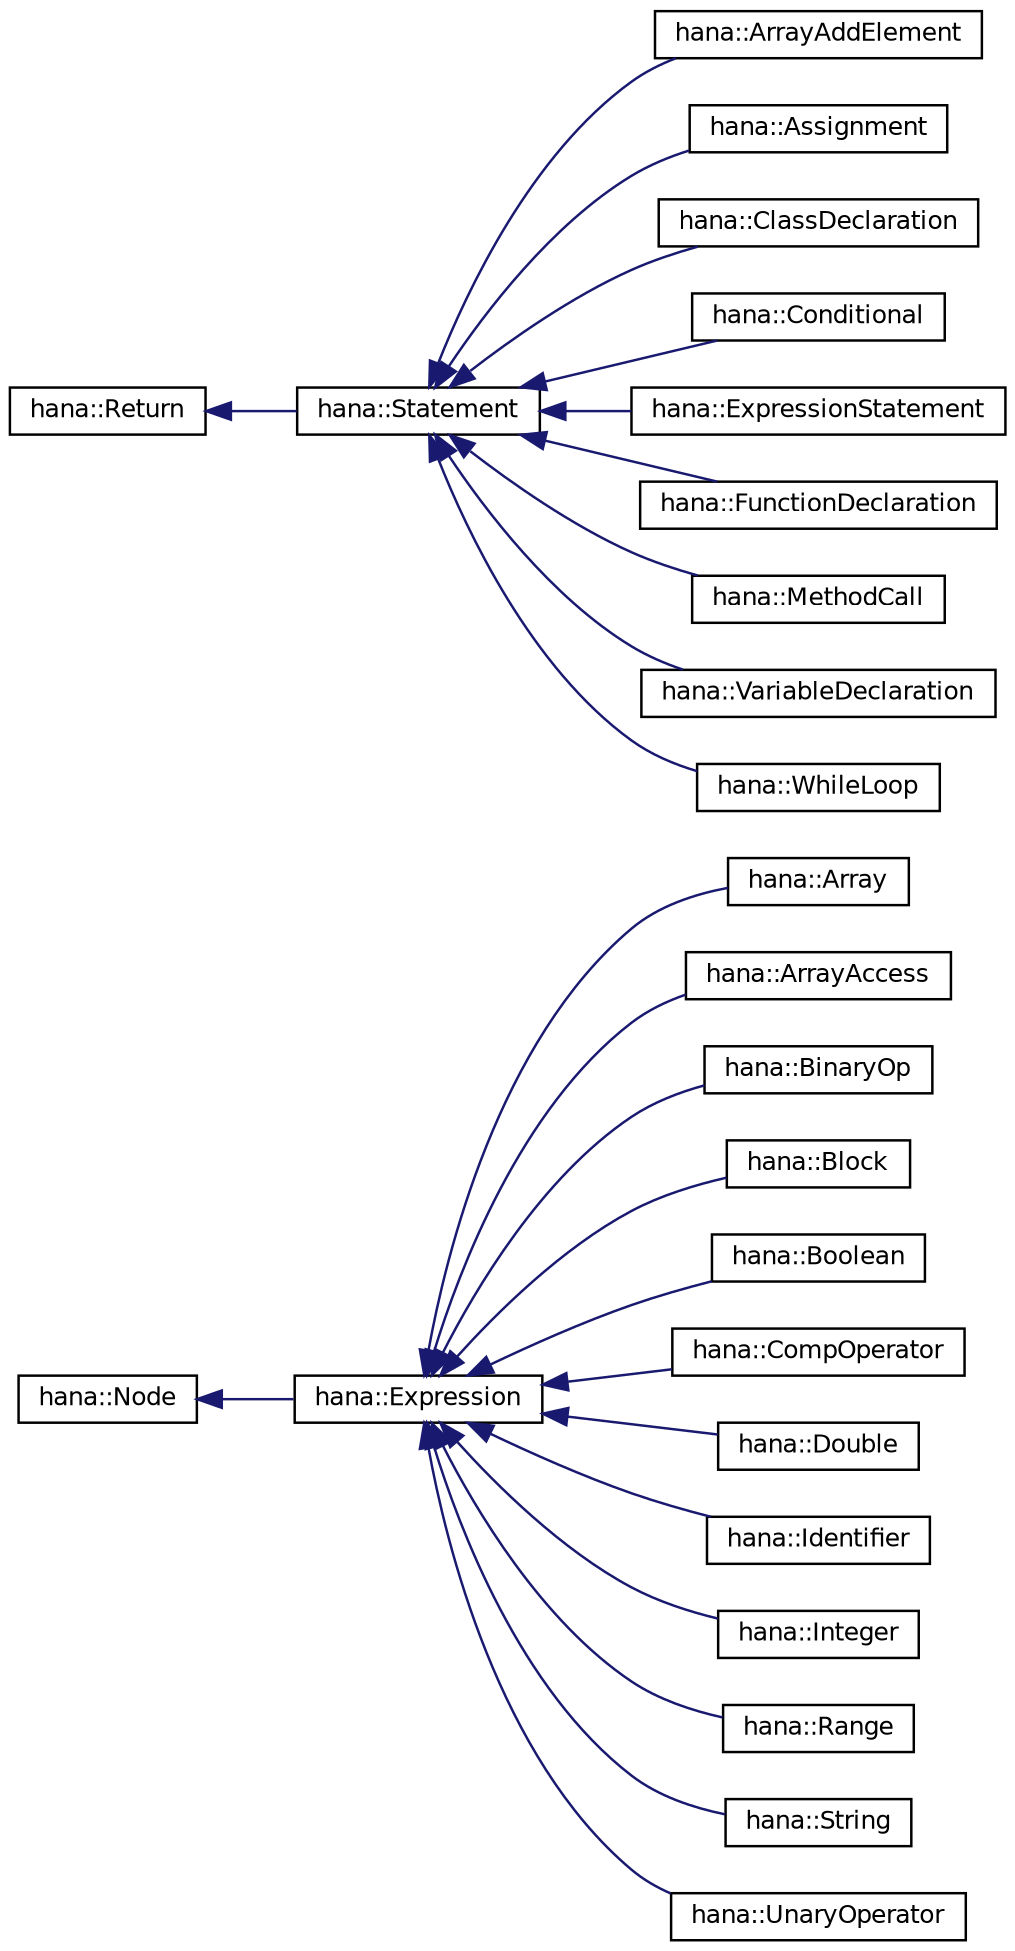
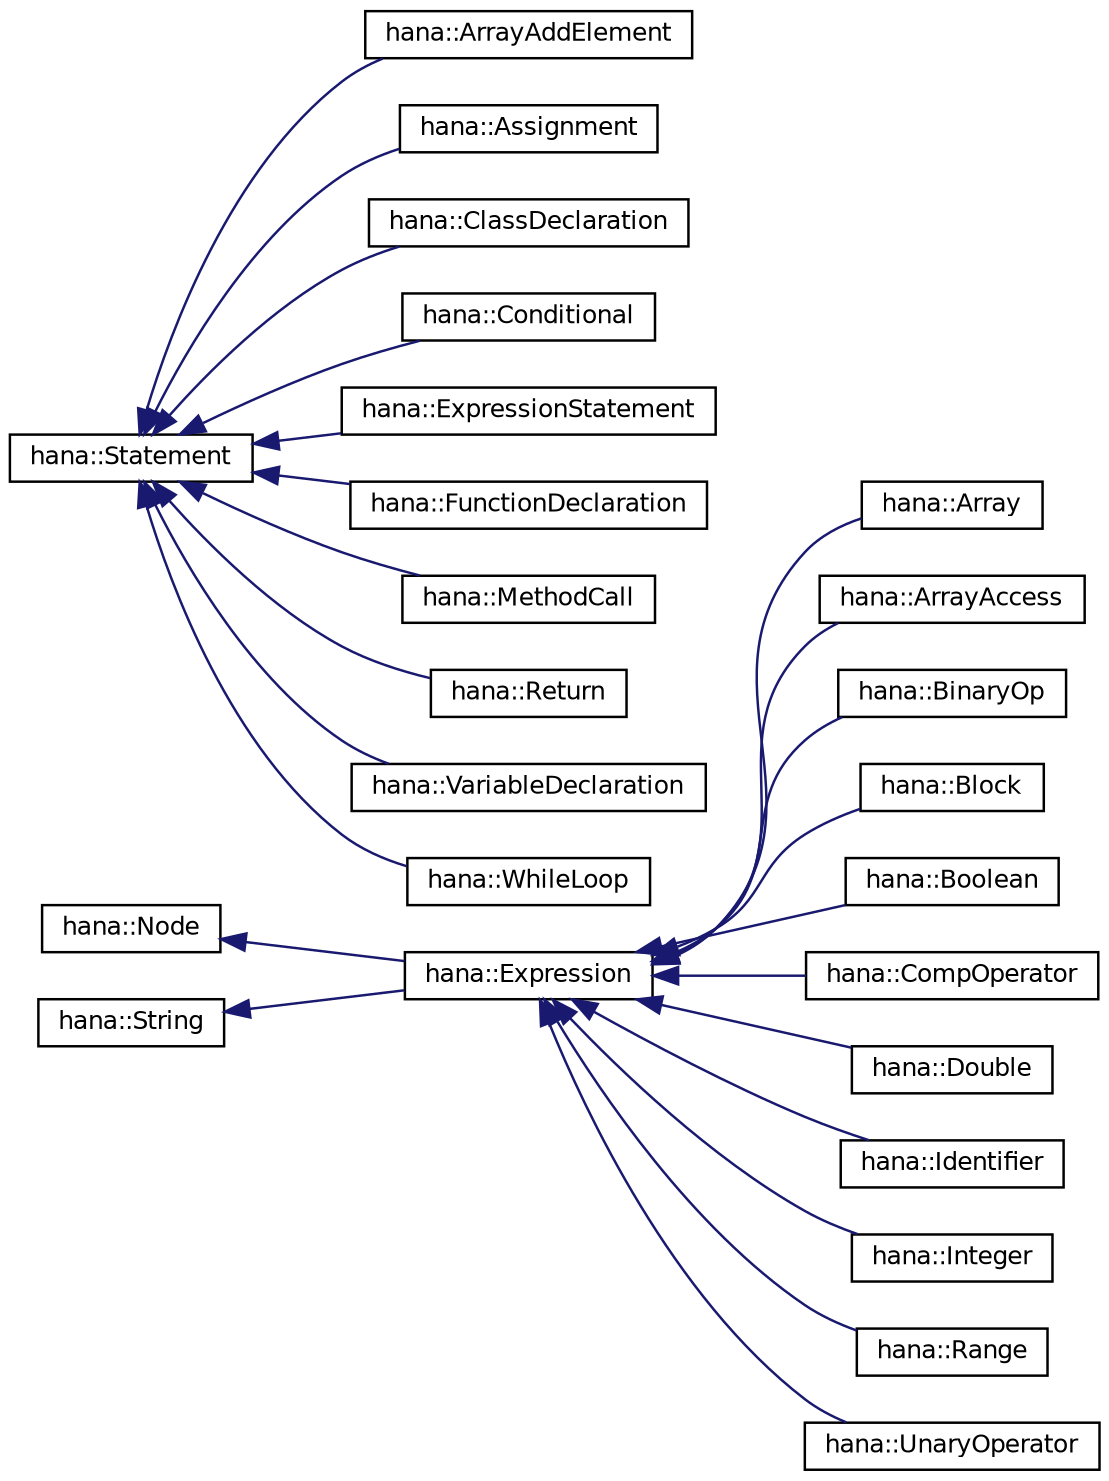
(264, 411) -> (286, 610)
(536, 1669) -> (327, 1000)
